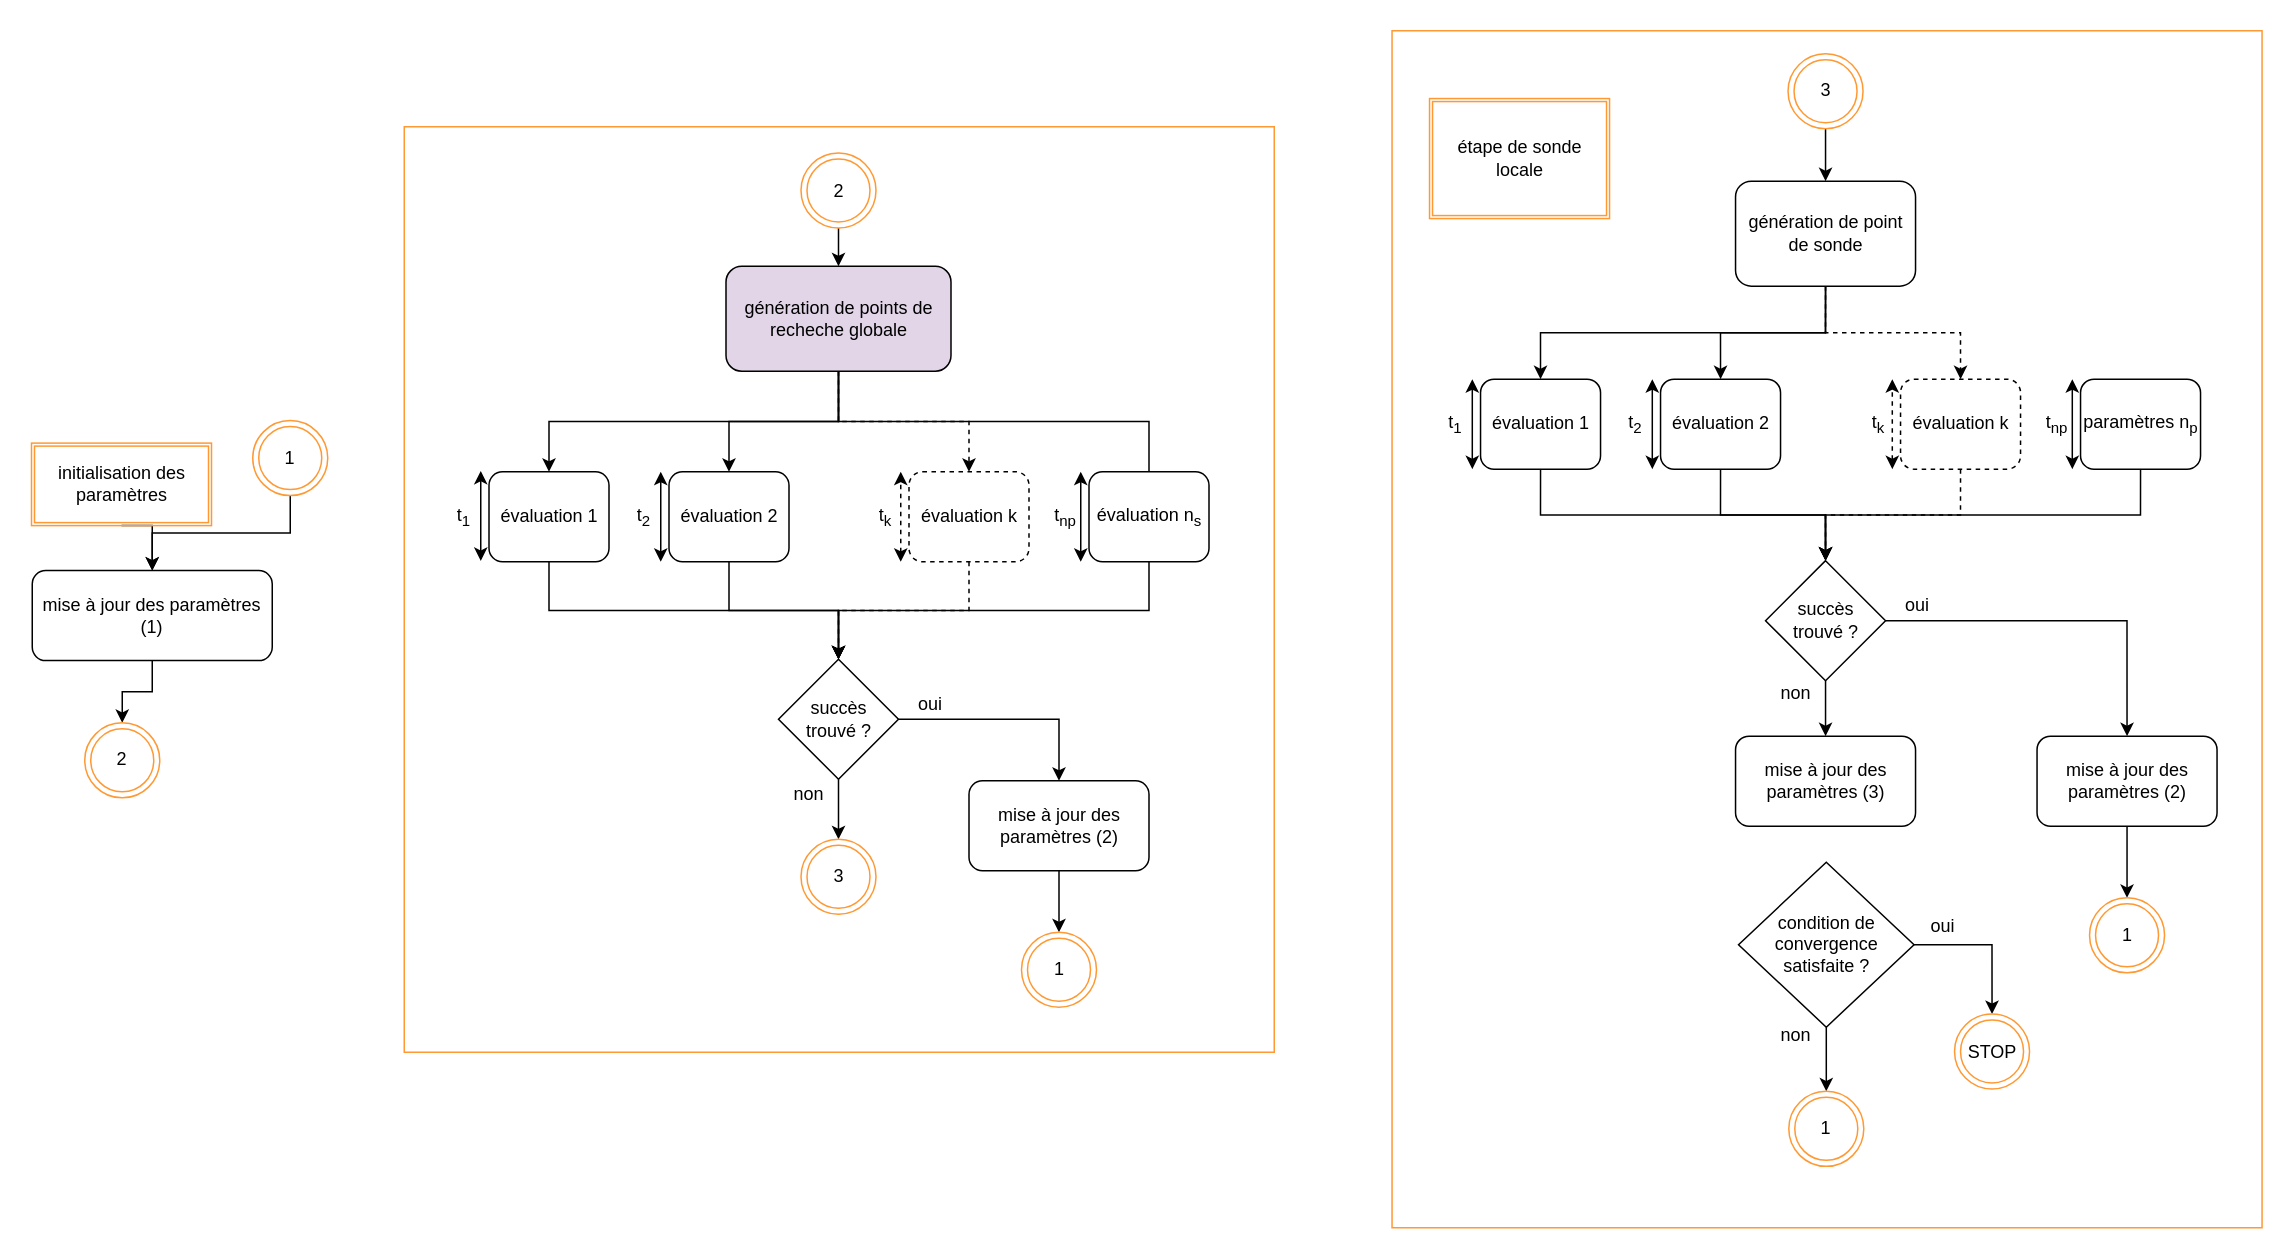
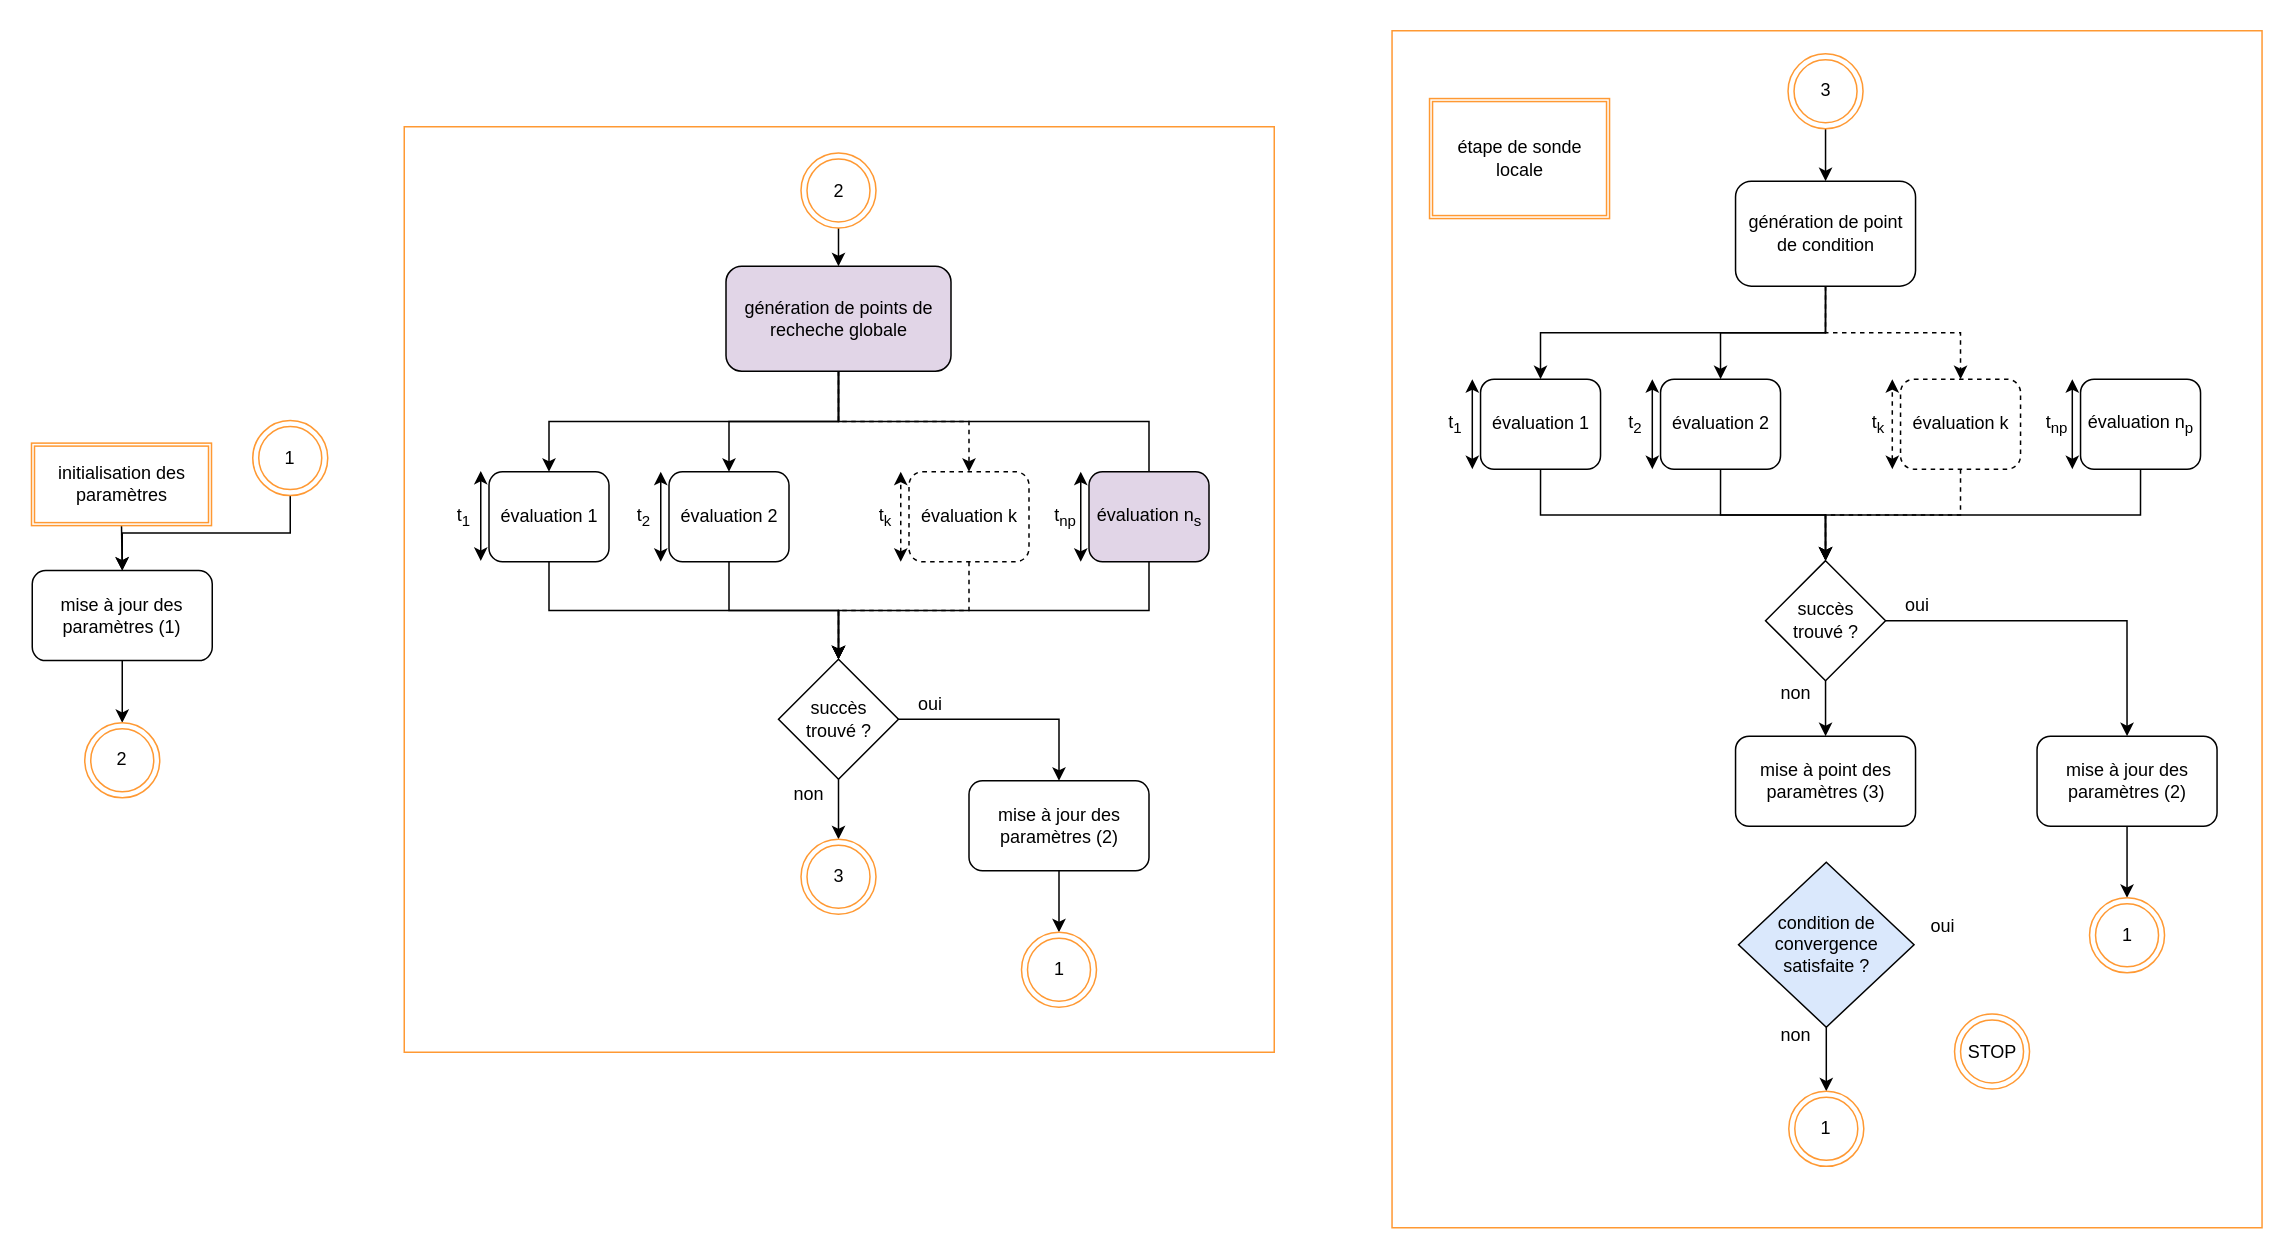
(1826, 233) -> (1826, 233)
(2141, 424) -> (2141, 424)
(1149, 517) -> (1149, 517)
(152, 616) -> (122, 616)
(1826, 781) -> (1826, 781)
(1826, 945) -> (1826, 945)
(1983, 945) -> none
